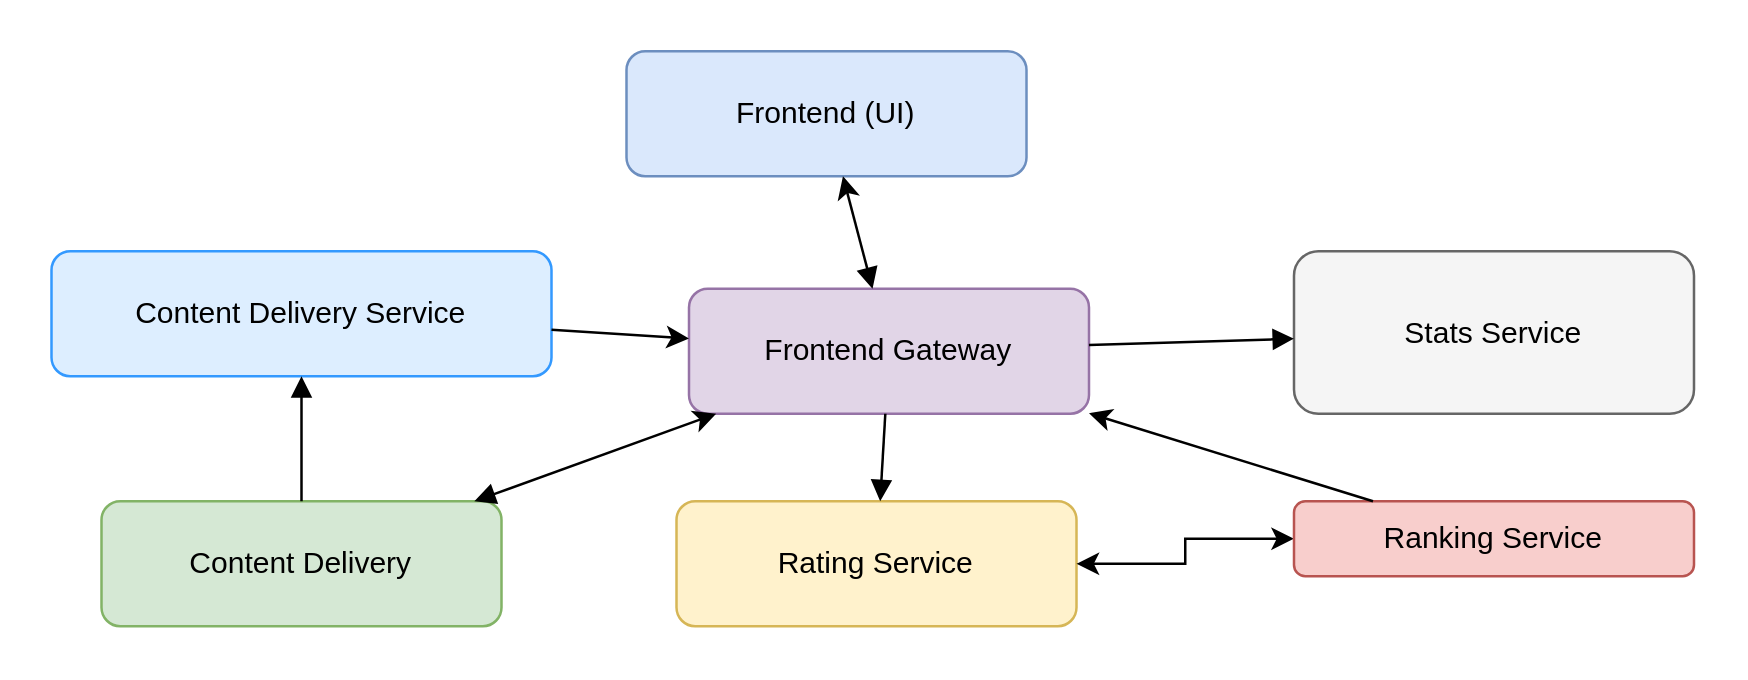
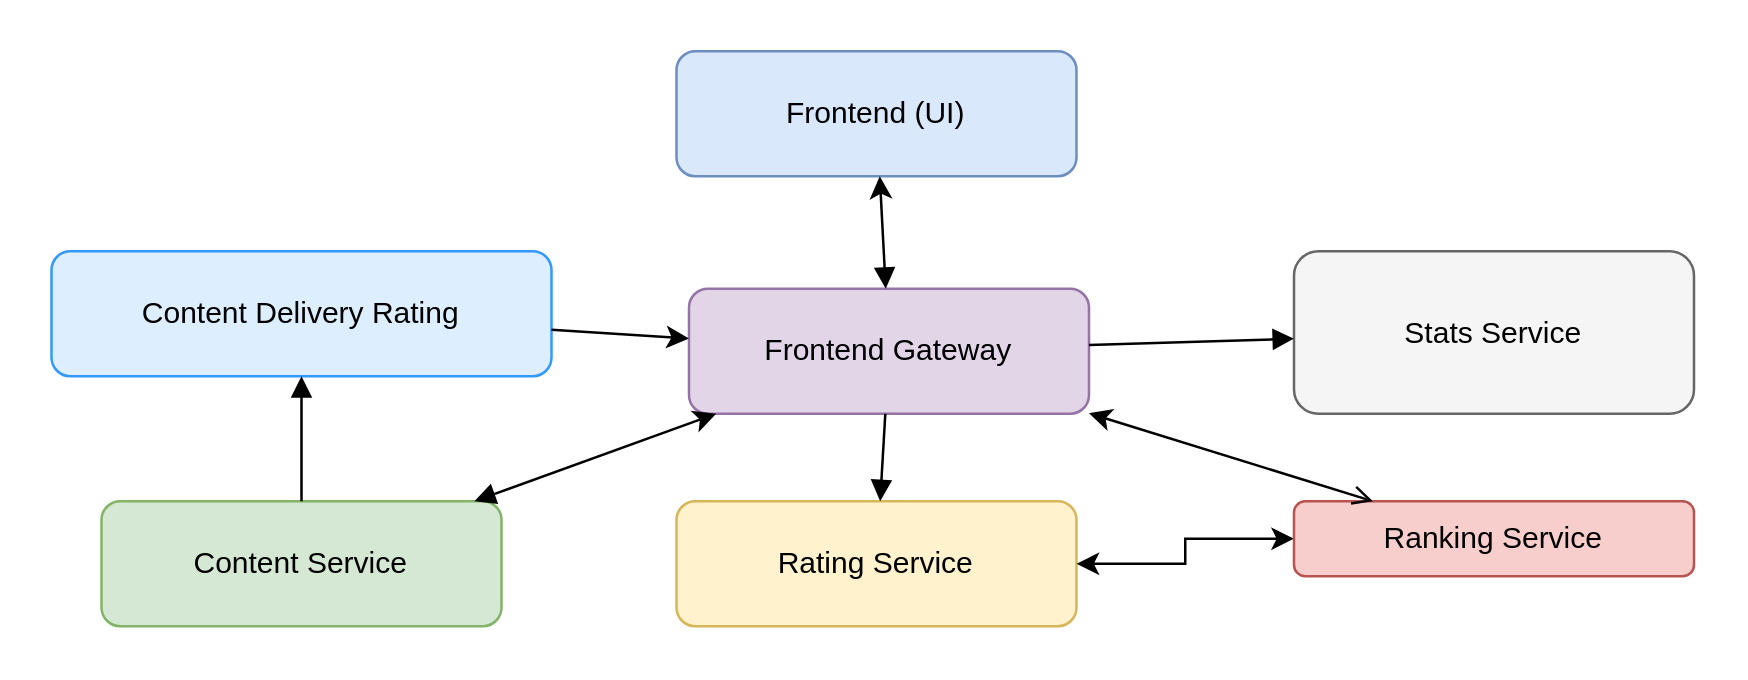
(826, 114) -> (876, 114)
(301, 314) -> (301, 314)
(1367, 499) -> (1364, 498)
(301, 564) -> (301, 564)
